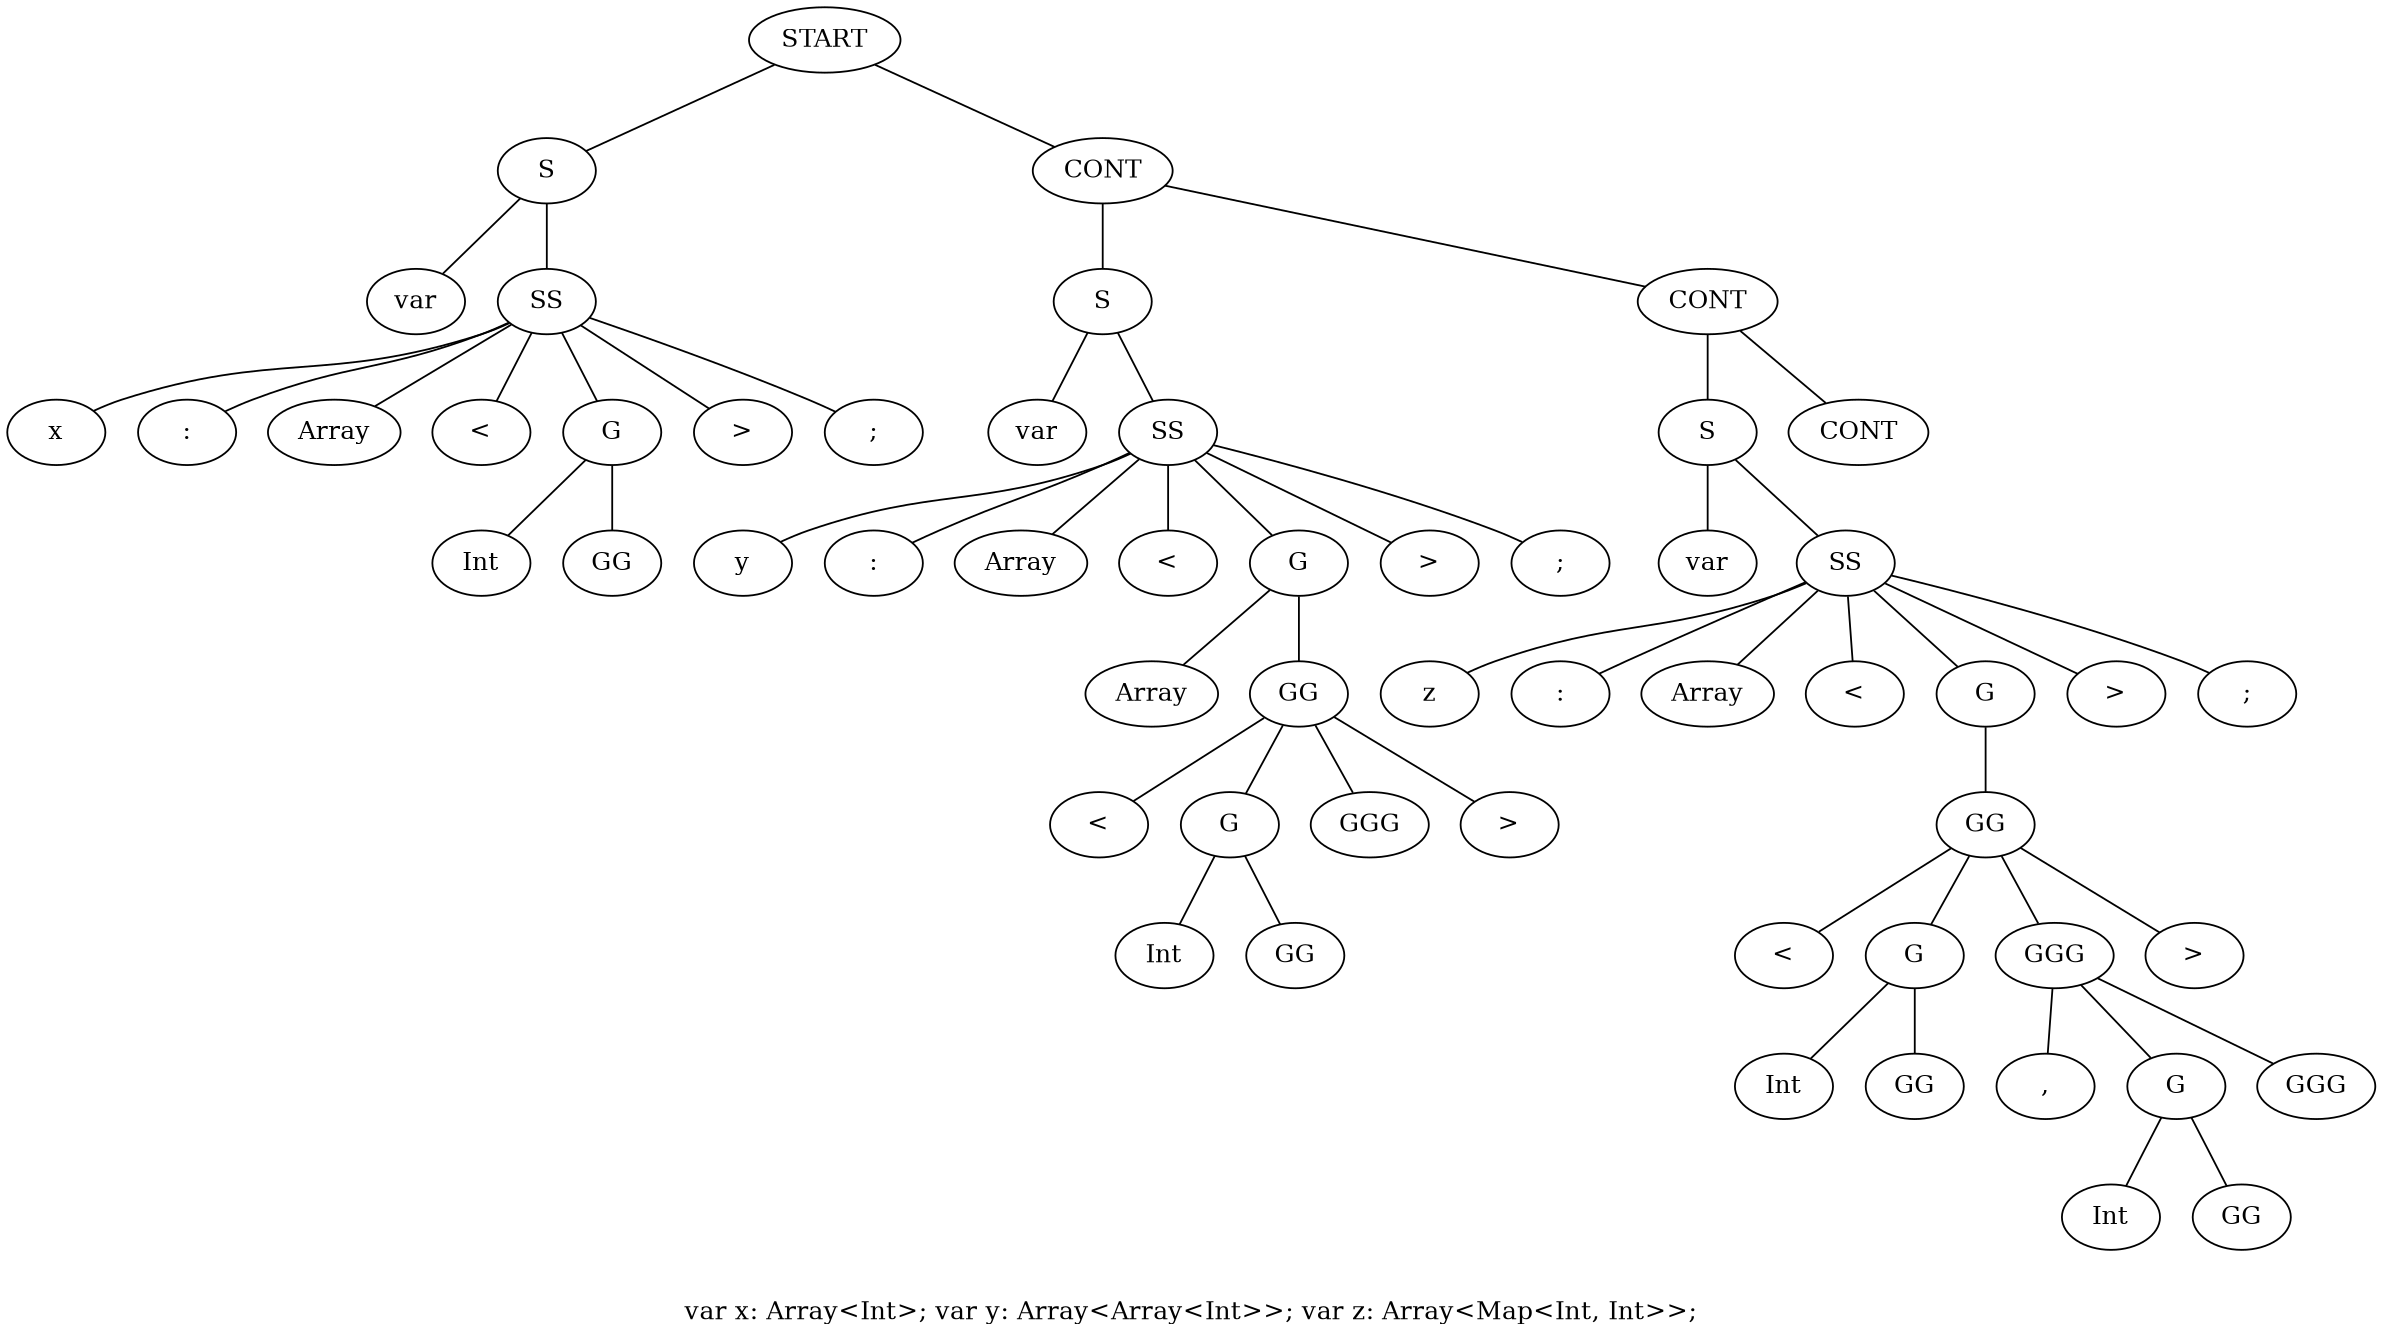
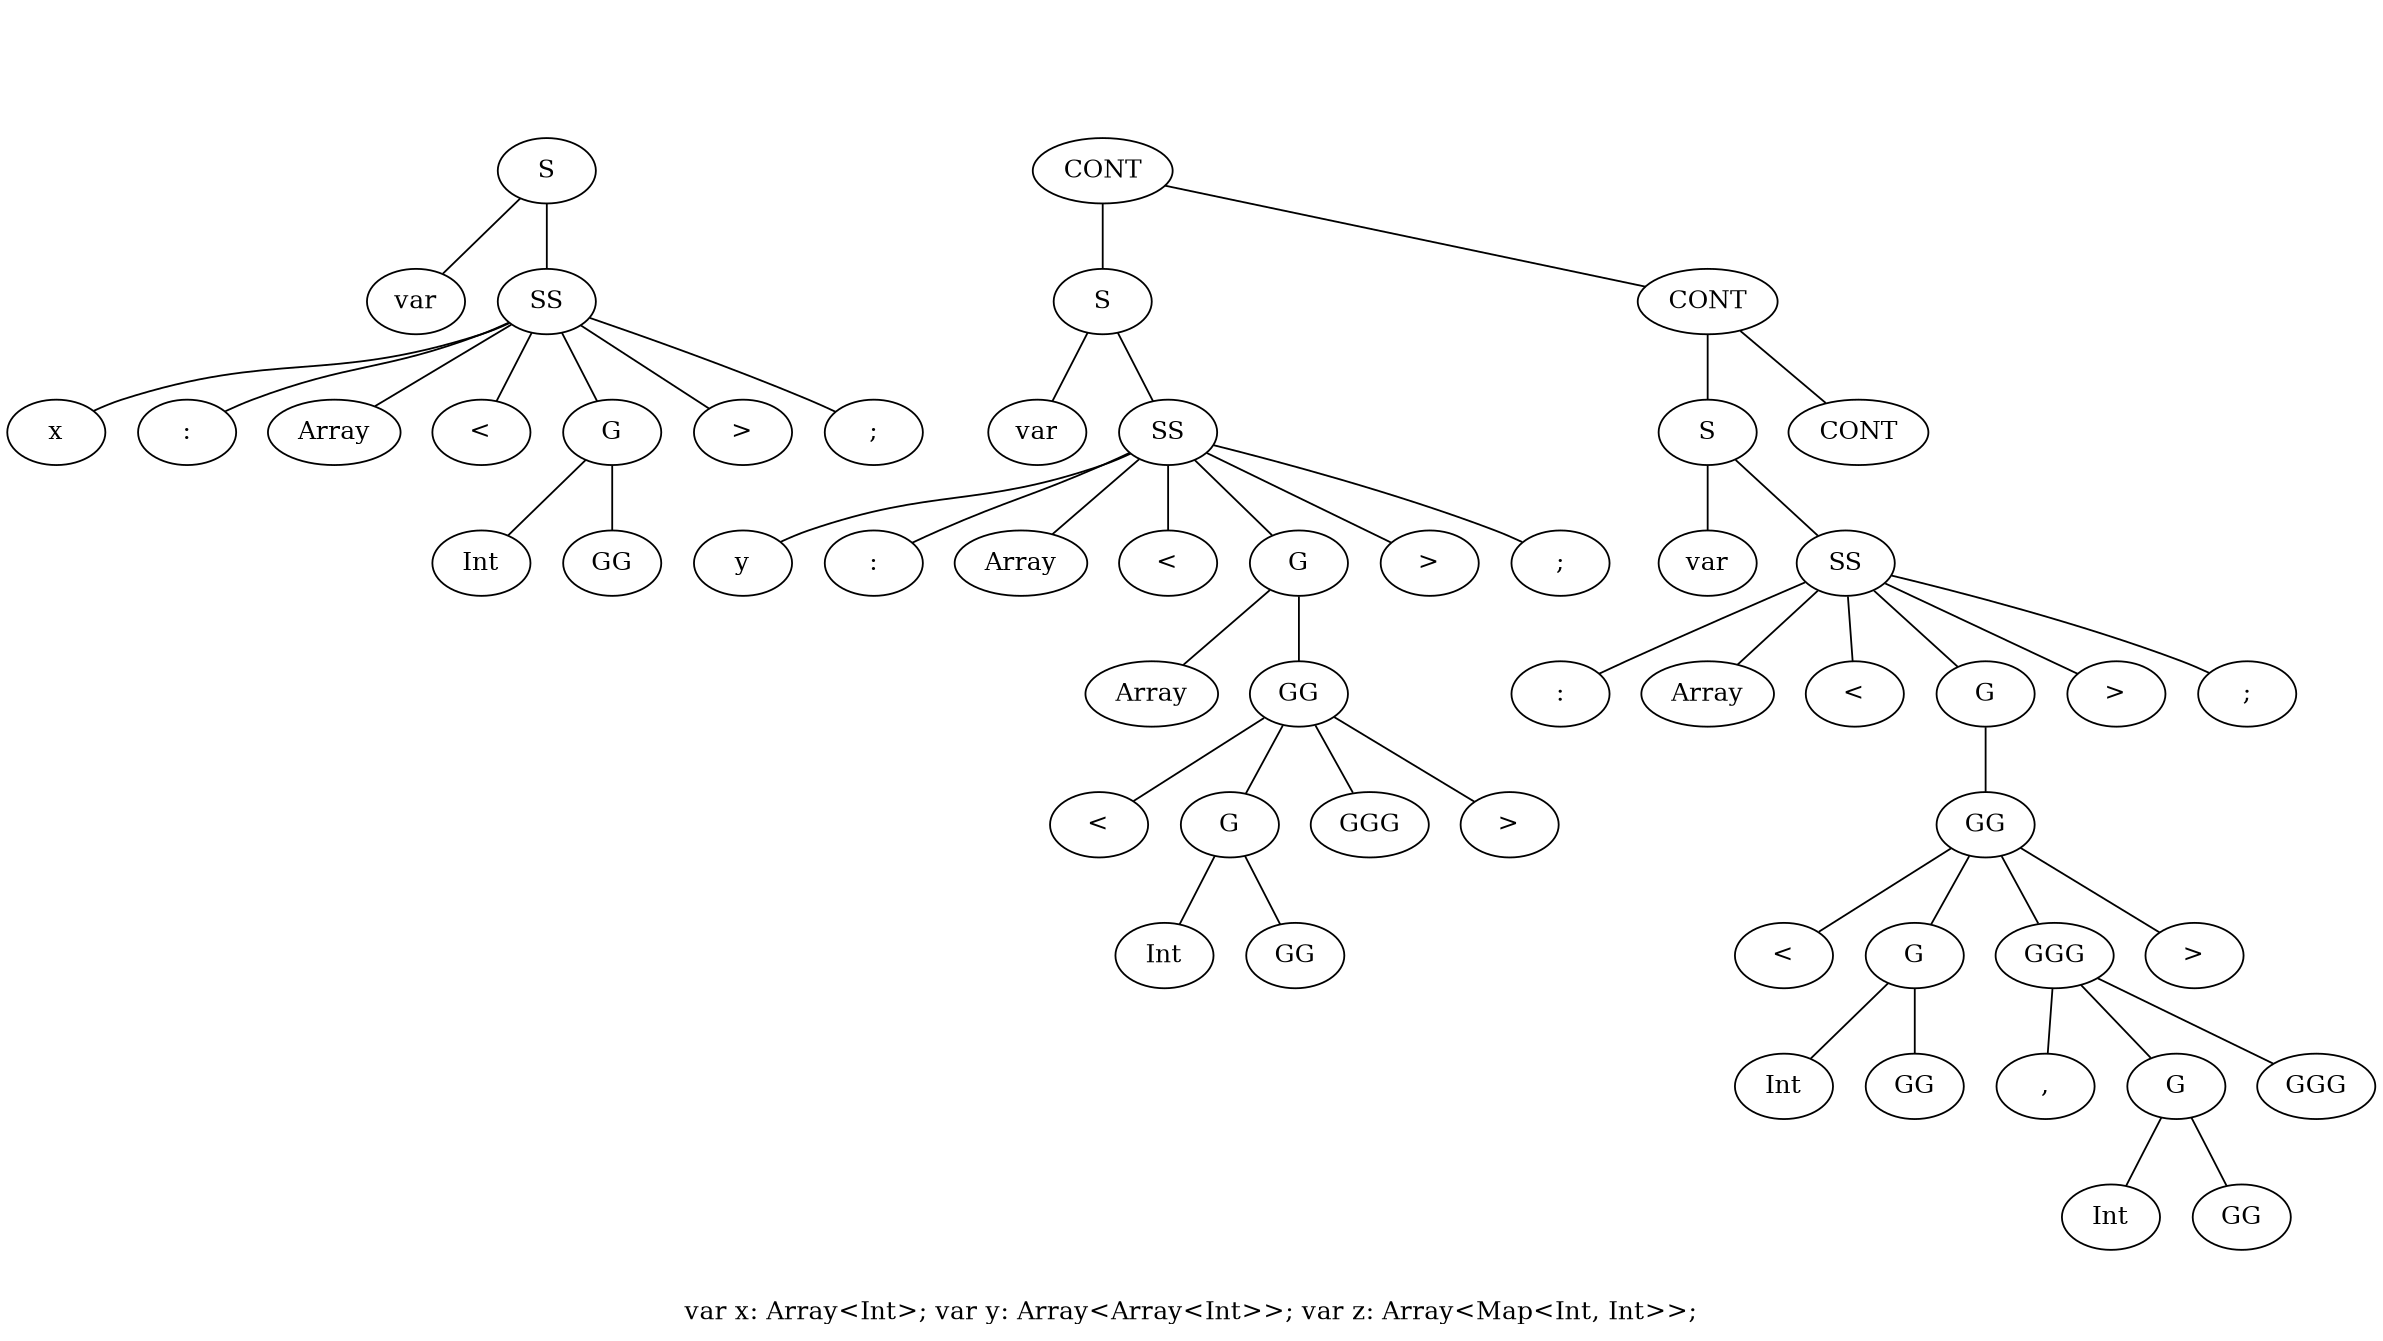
(825, 40) -> none
(1430, 694) -> none
